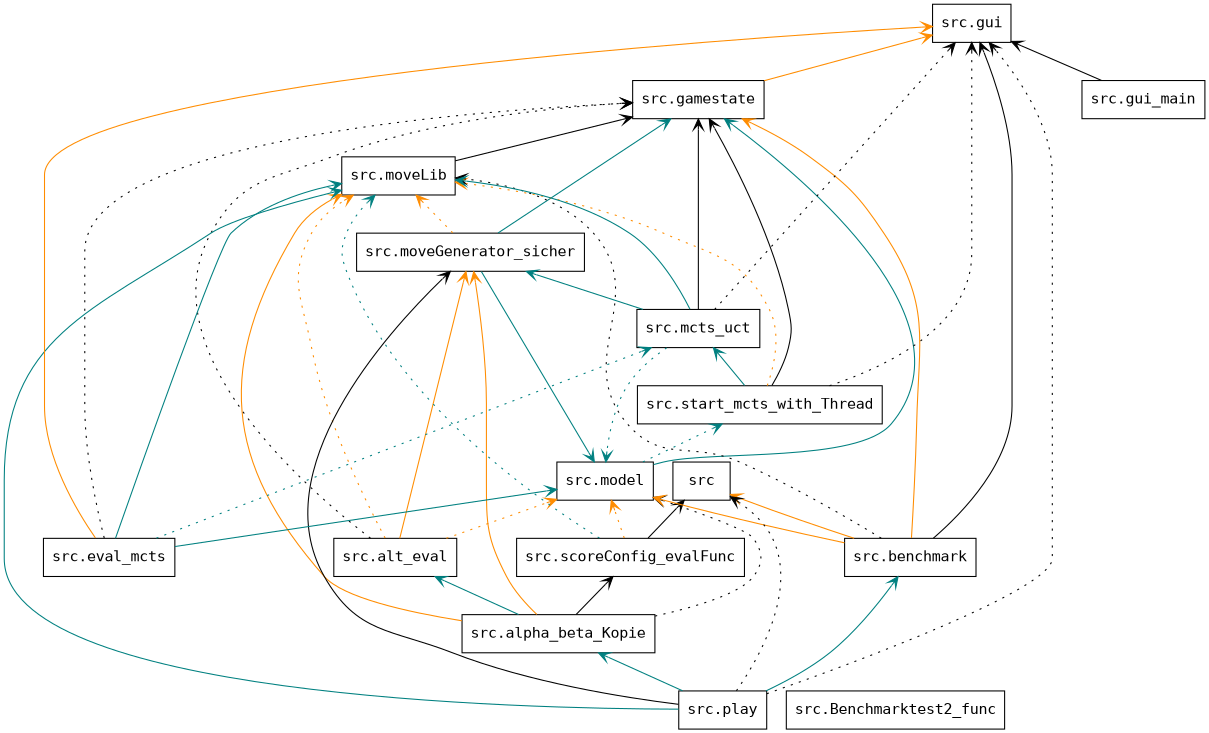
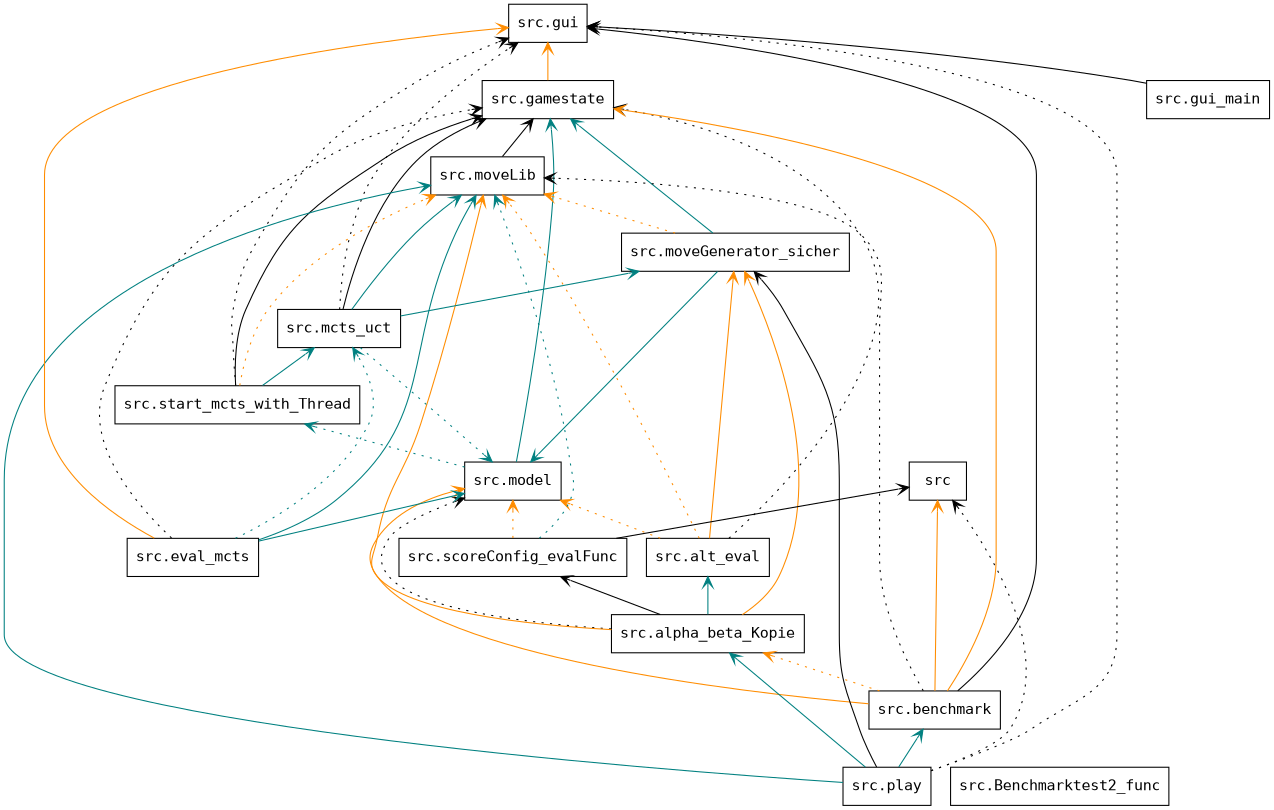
none -> (826, 674)
